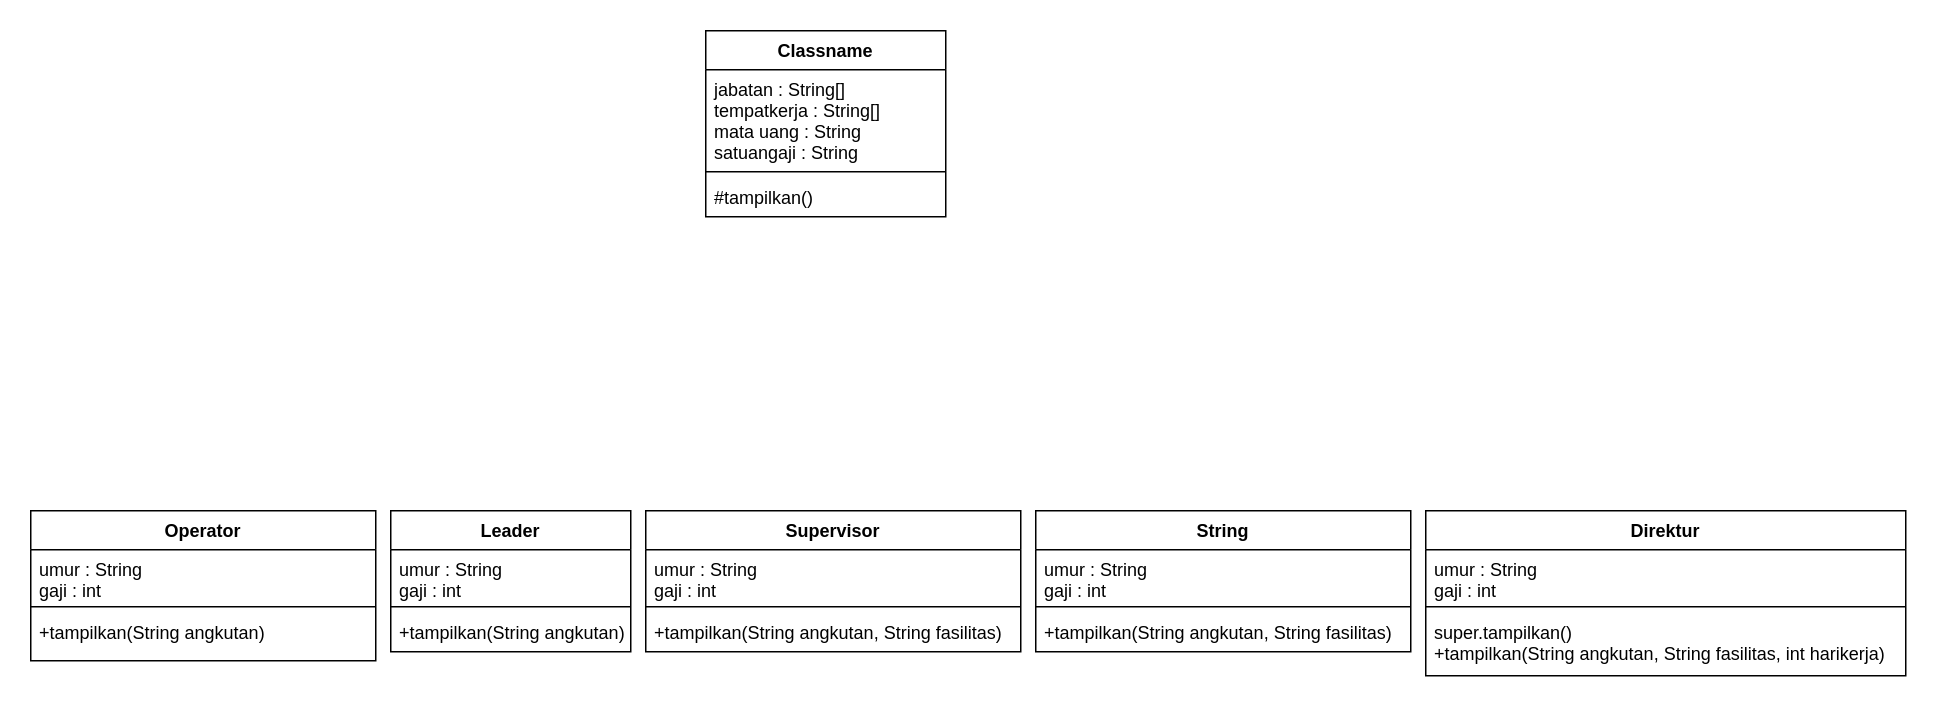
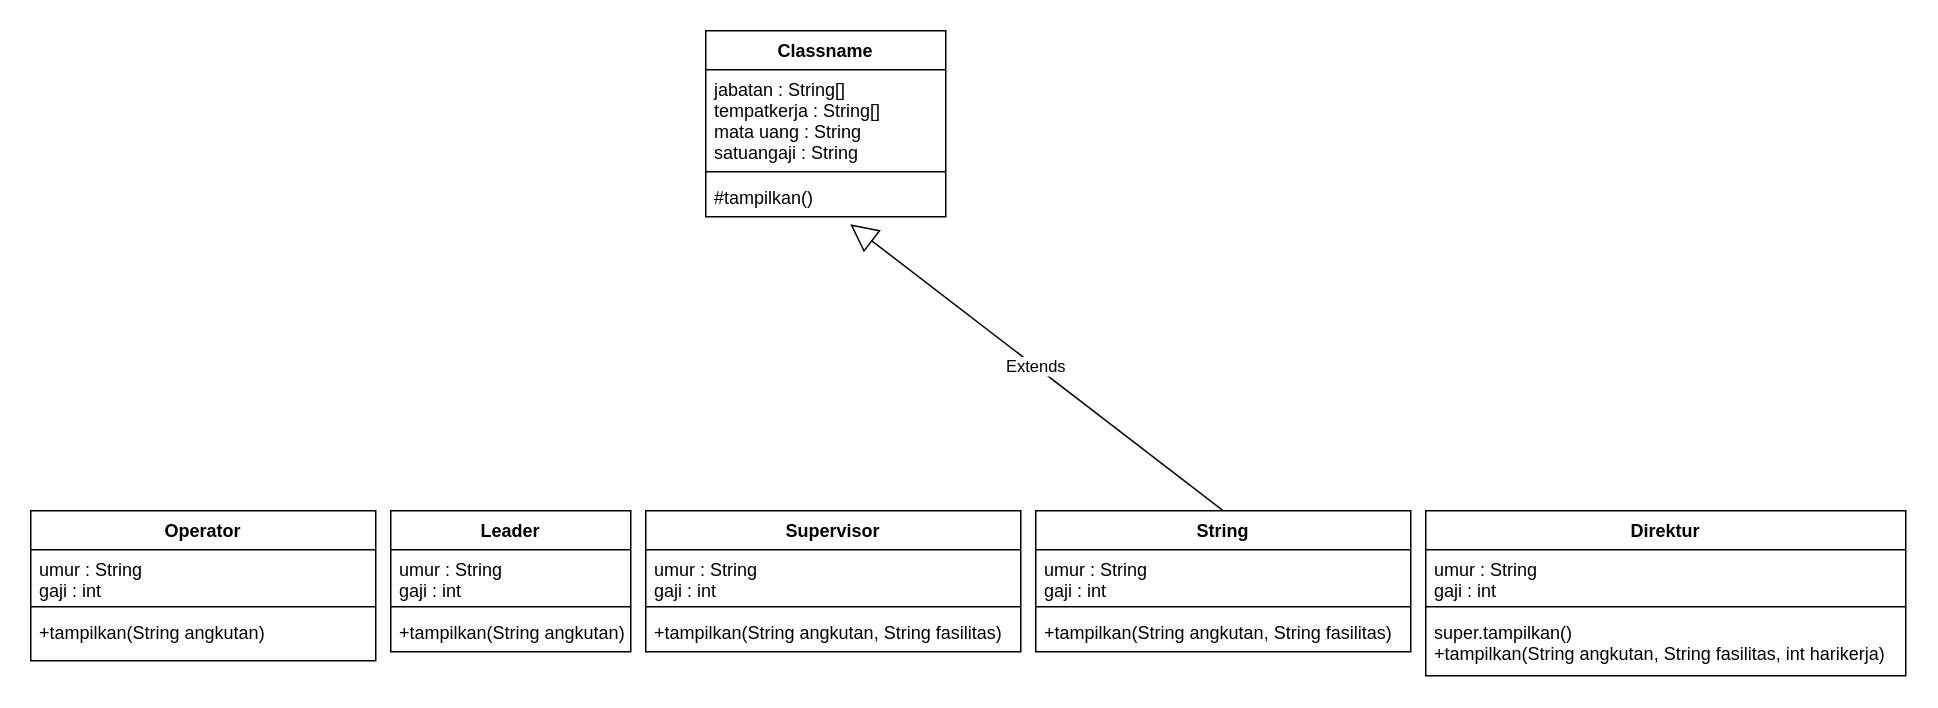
none -> (1048, 376)
